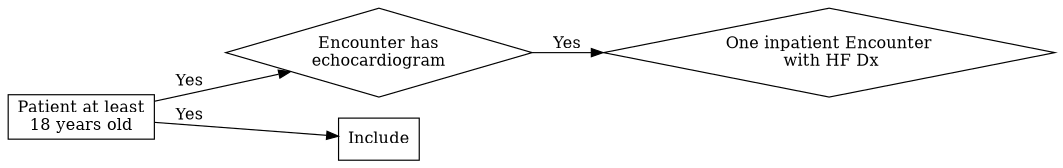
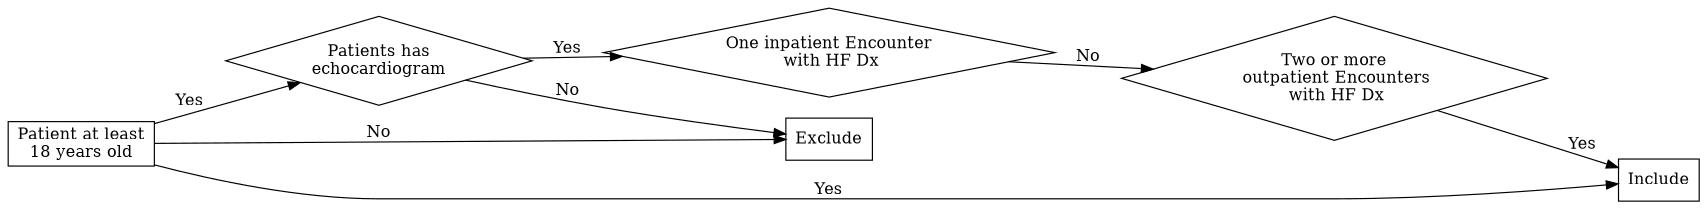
(379, 53) -> (379, 61)
none -> (1334, 78)
none -> (829, 139)
